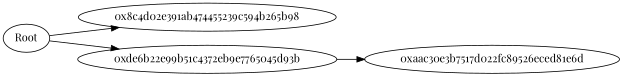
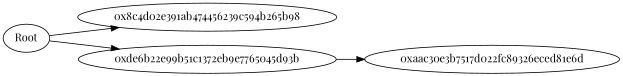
(207, 17) -> (207, 17)
(207, 59) -> (207, 59)
(492, 59) -> (492, 59)
